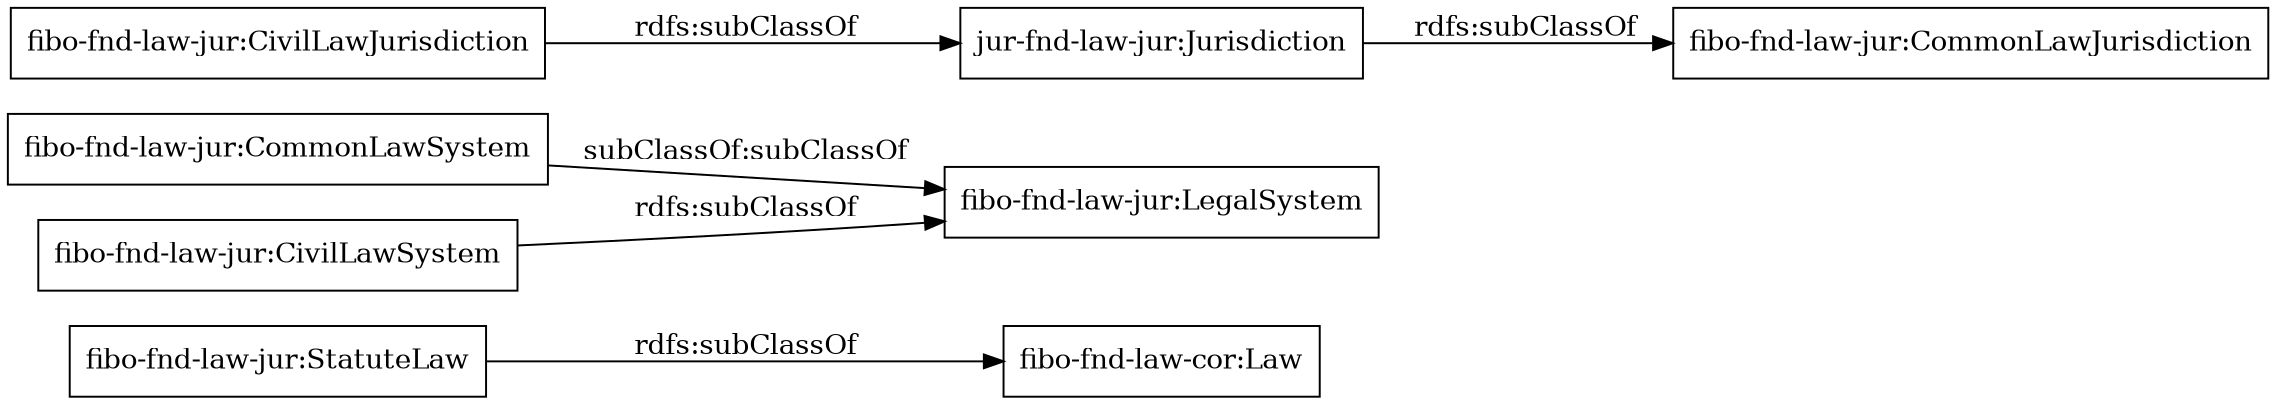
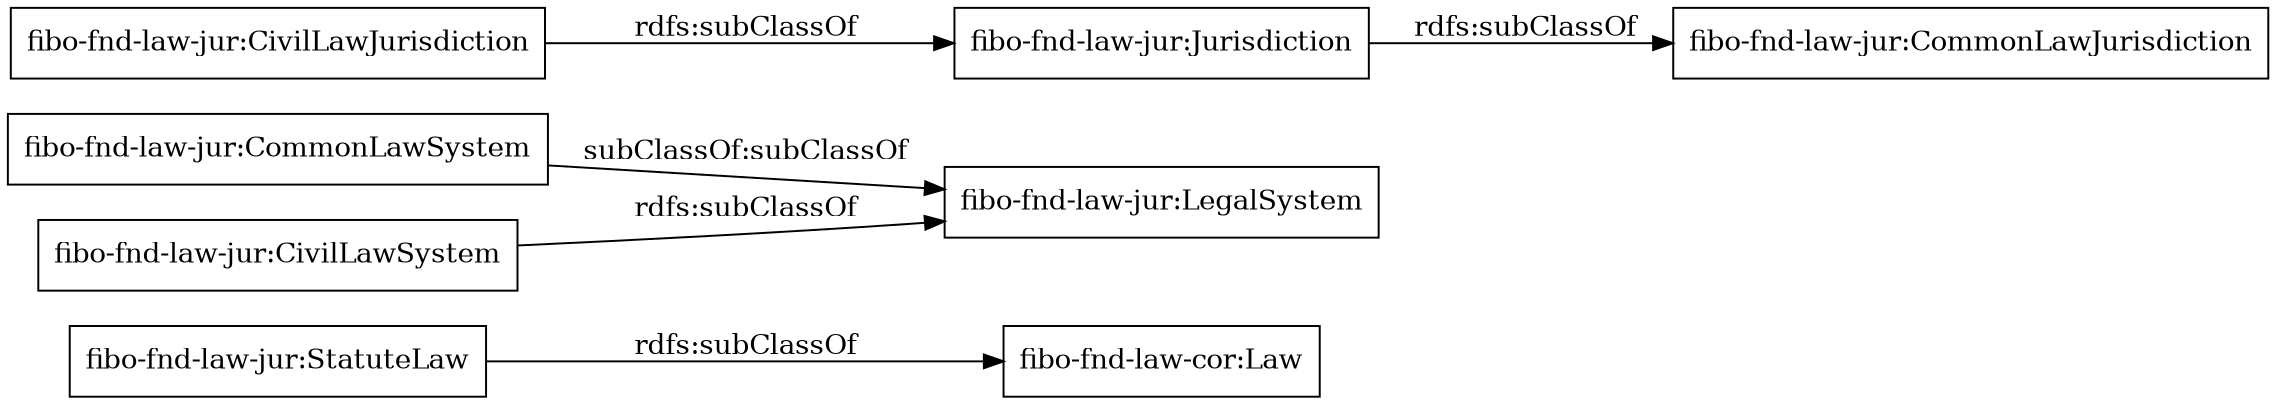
(1162, 43) -> (1162, 43)
